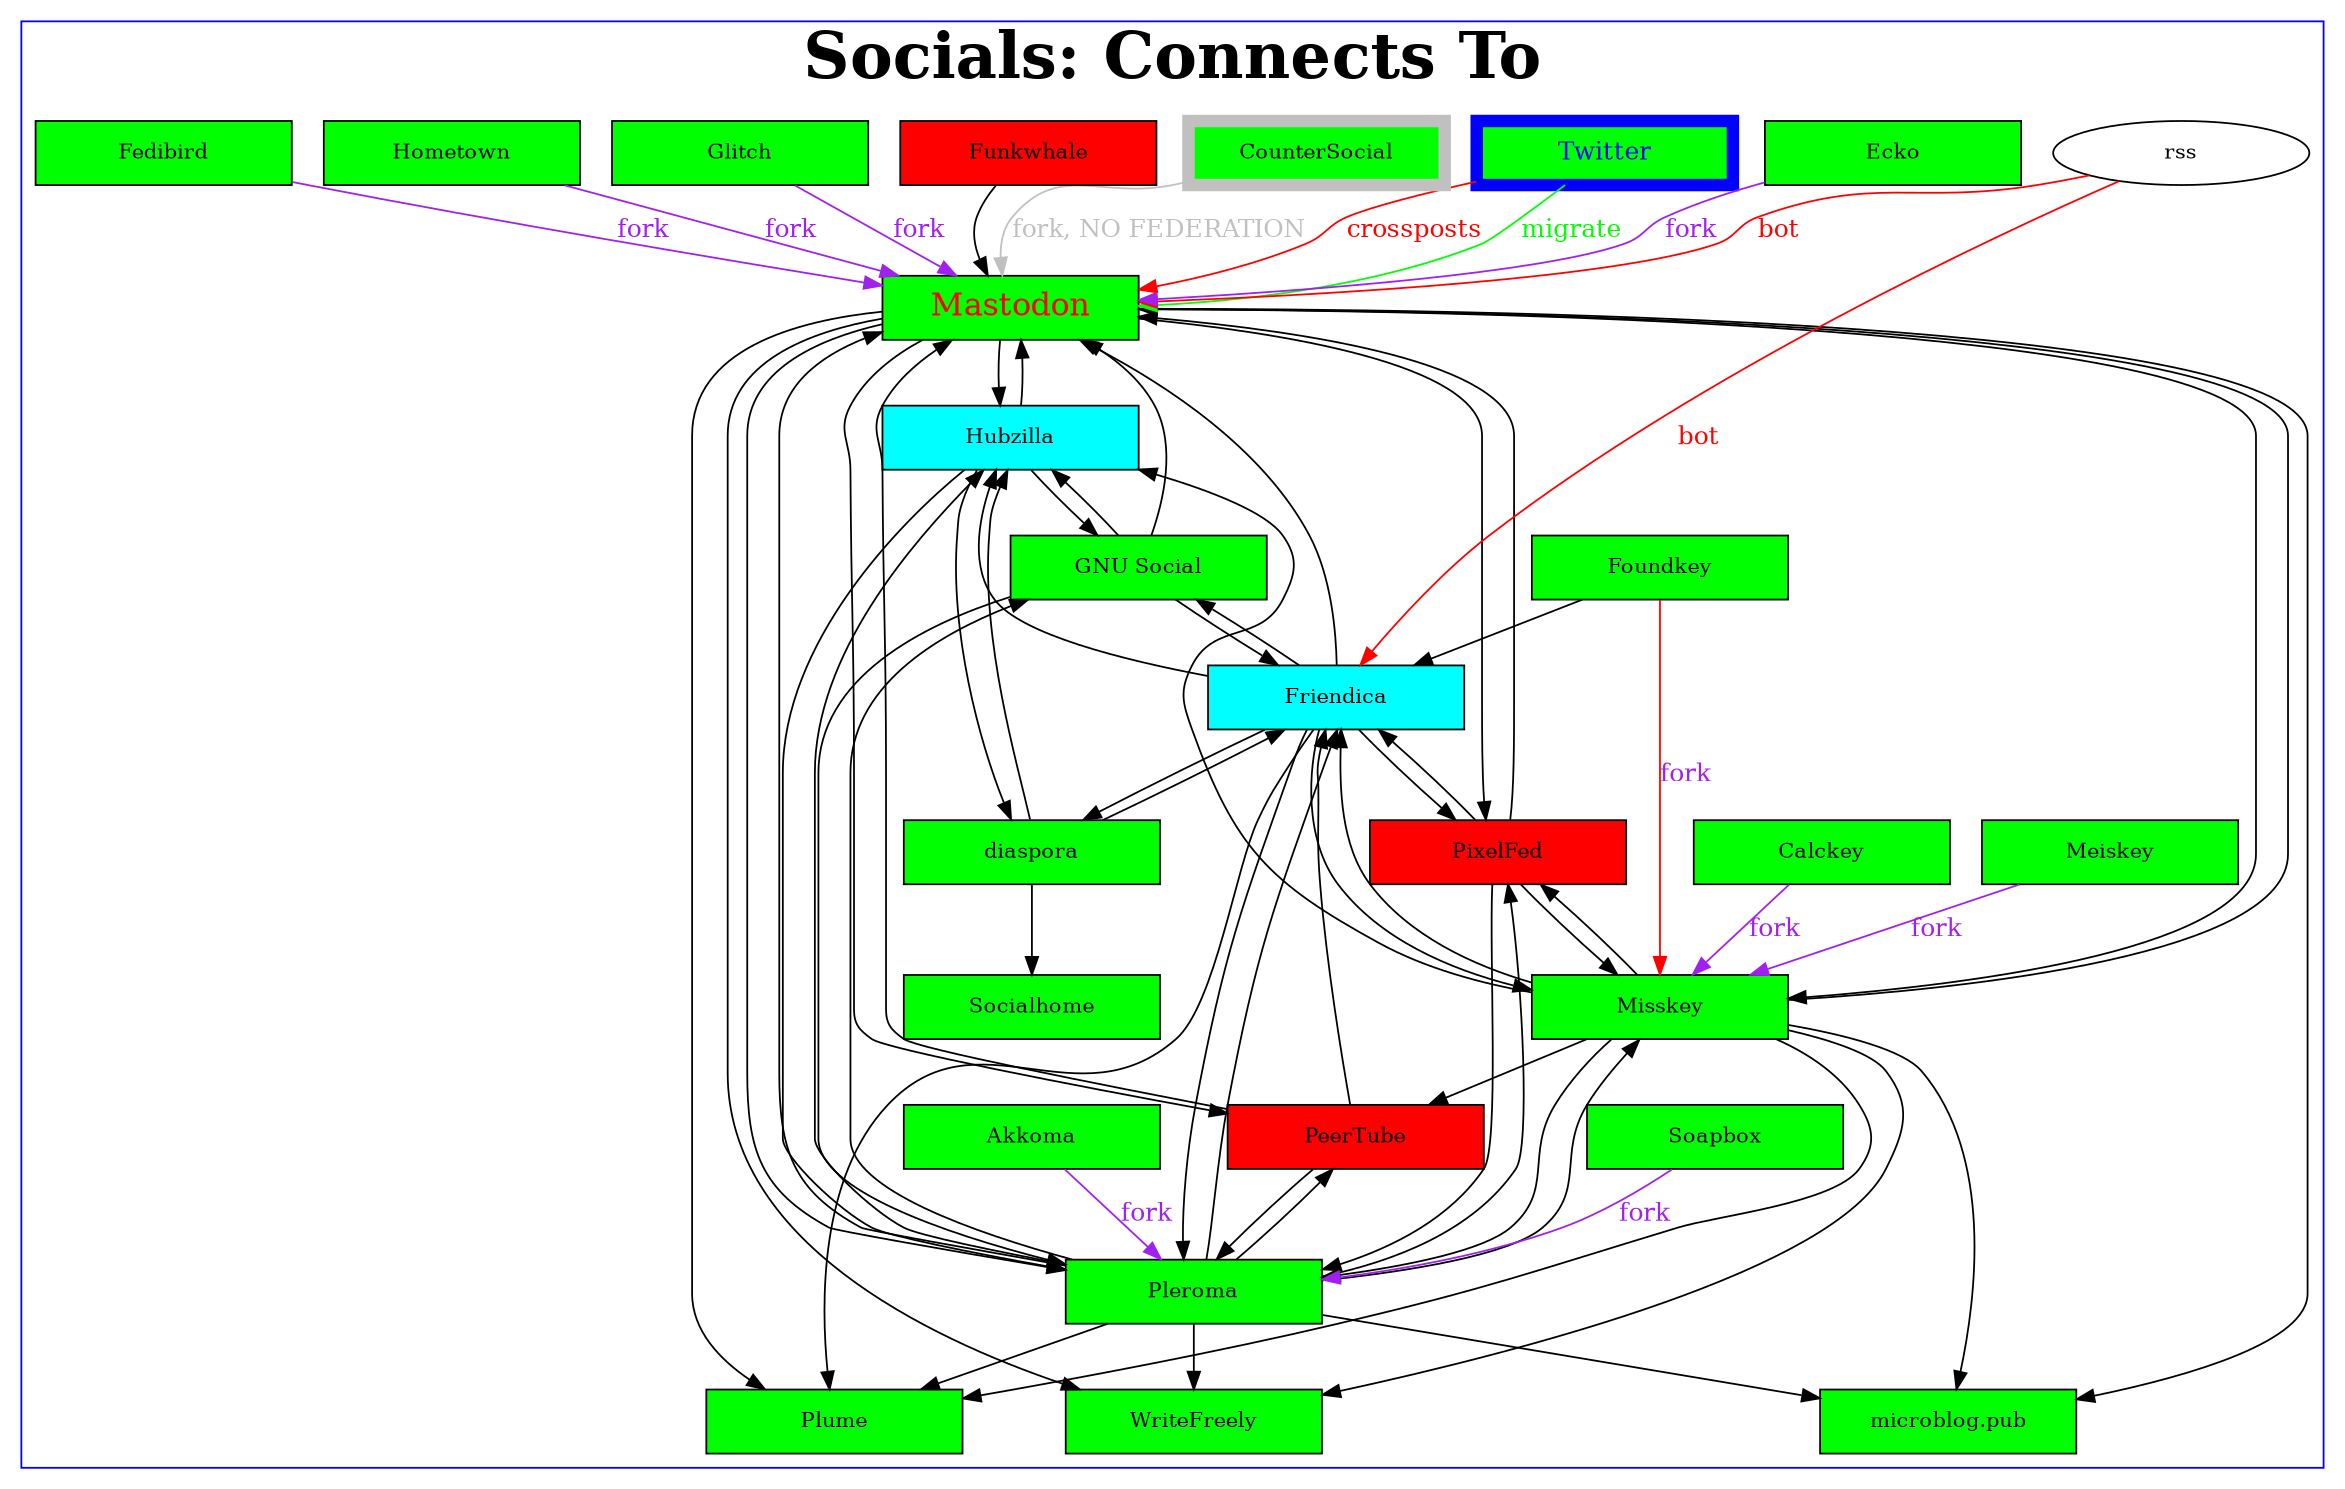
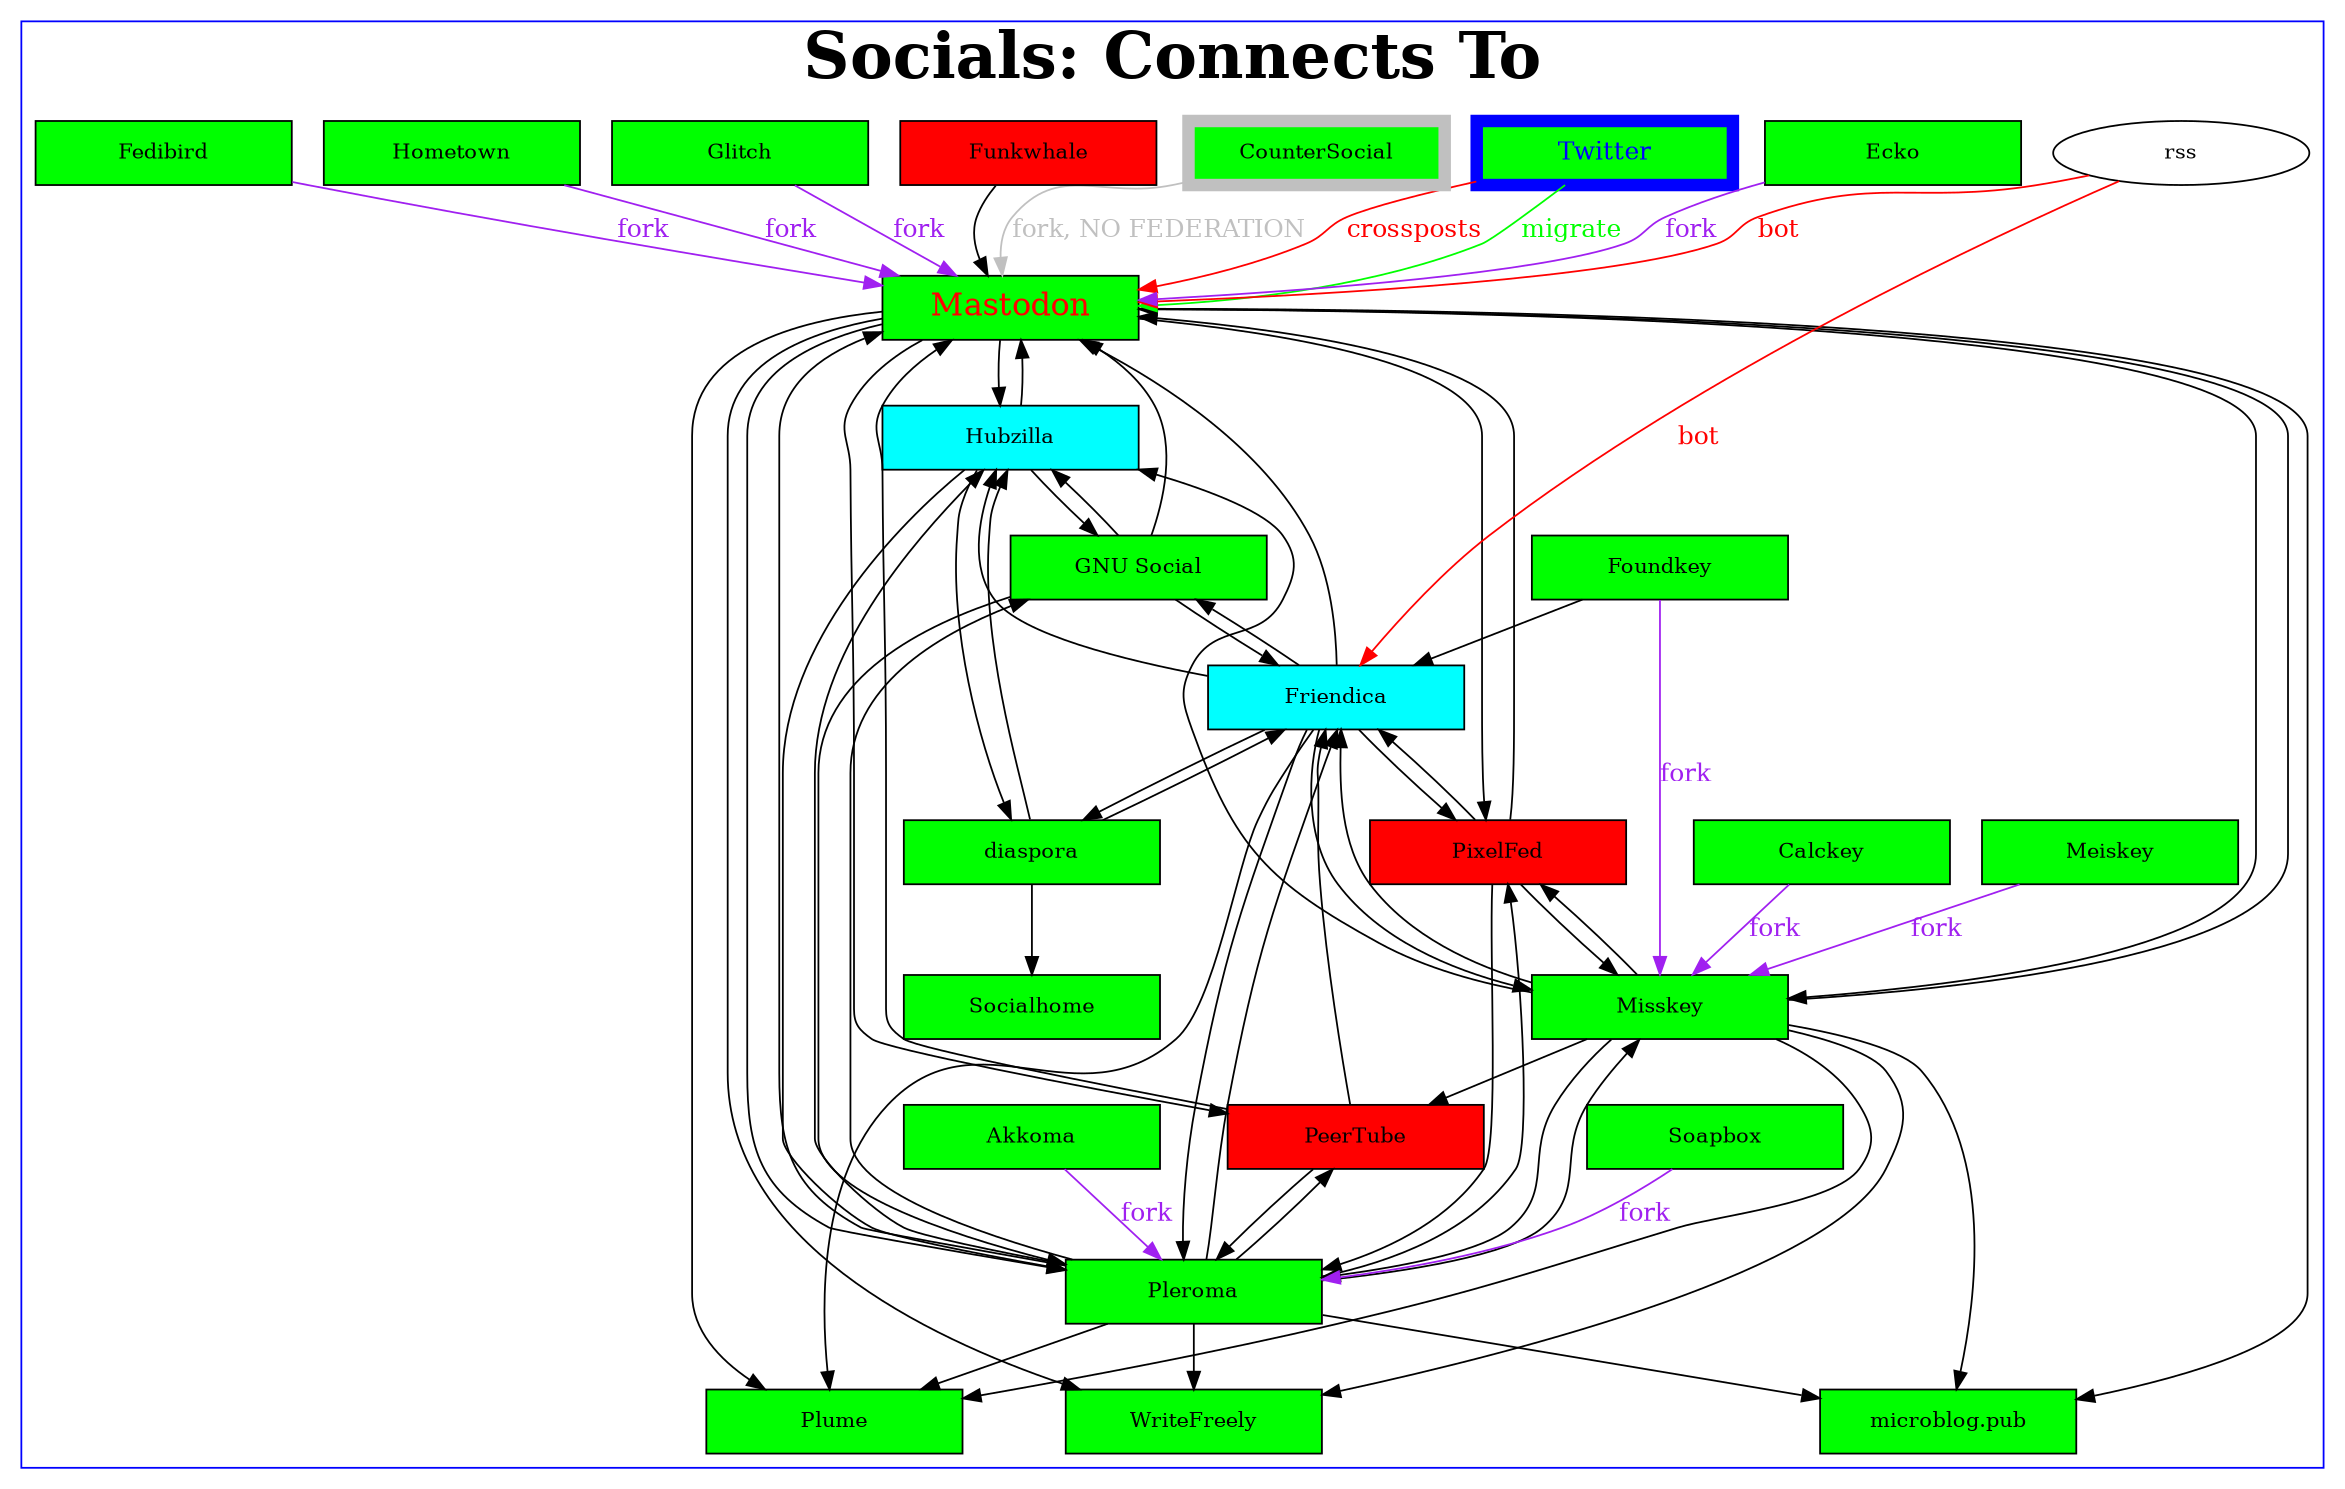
(1660, 778) -> (1660, 778)
